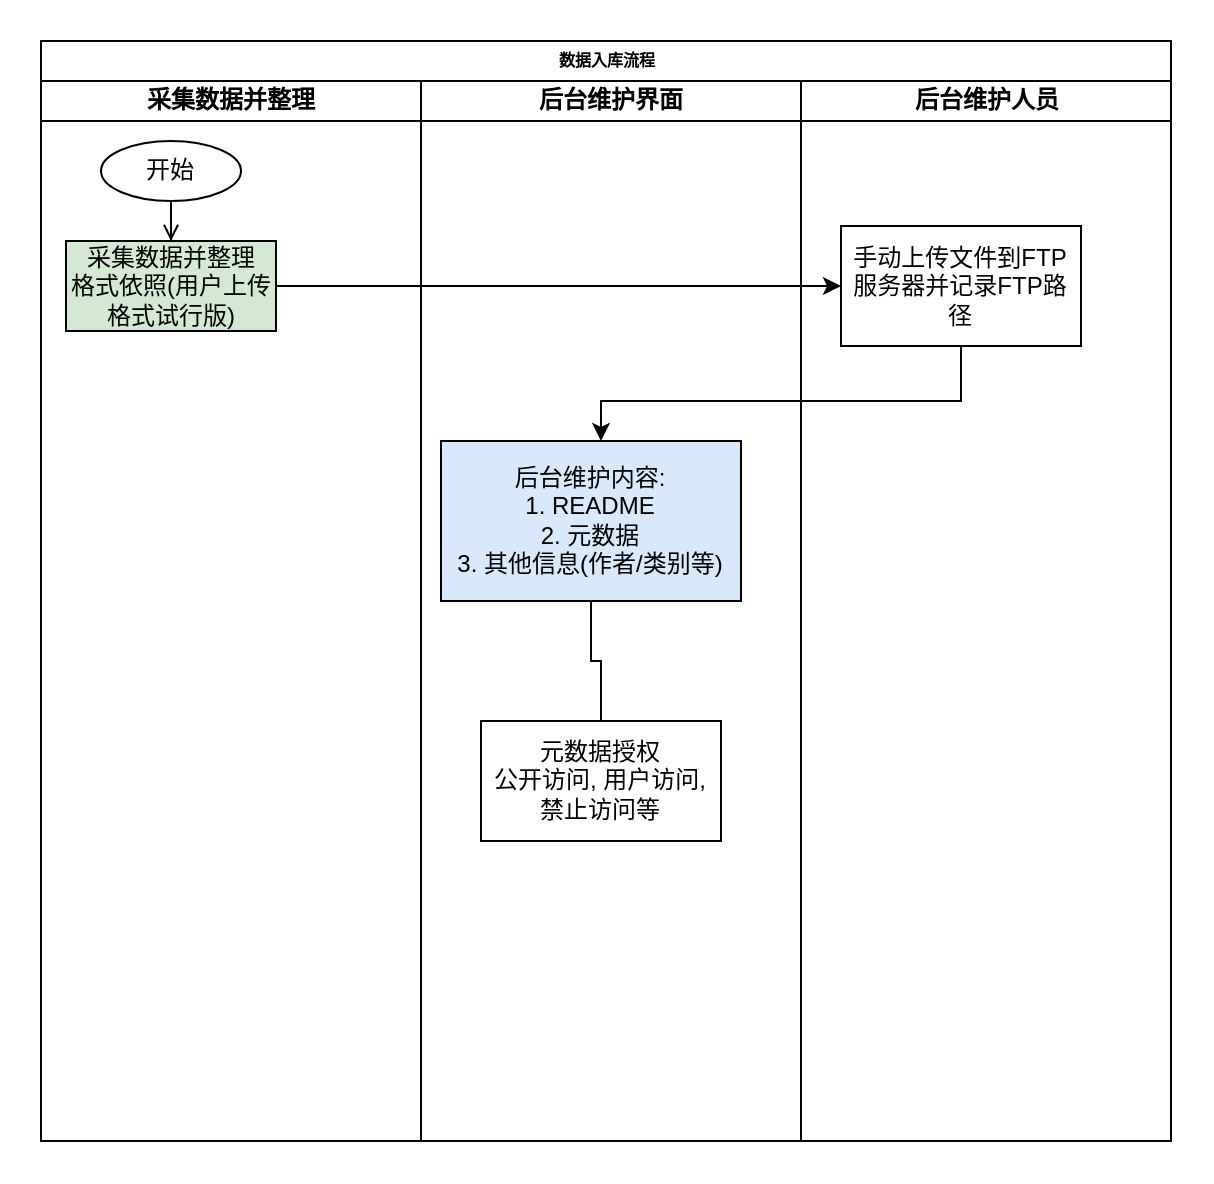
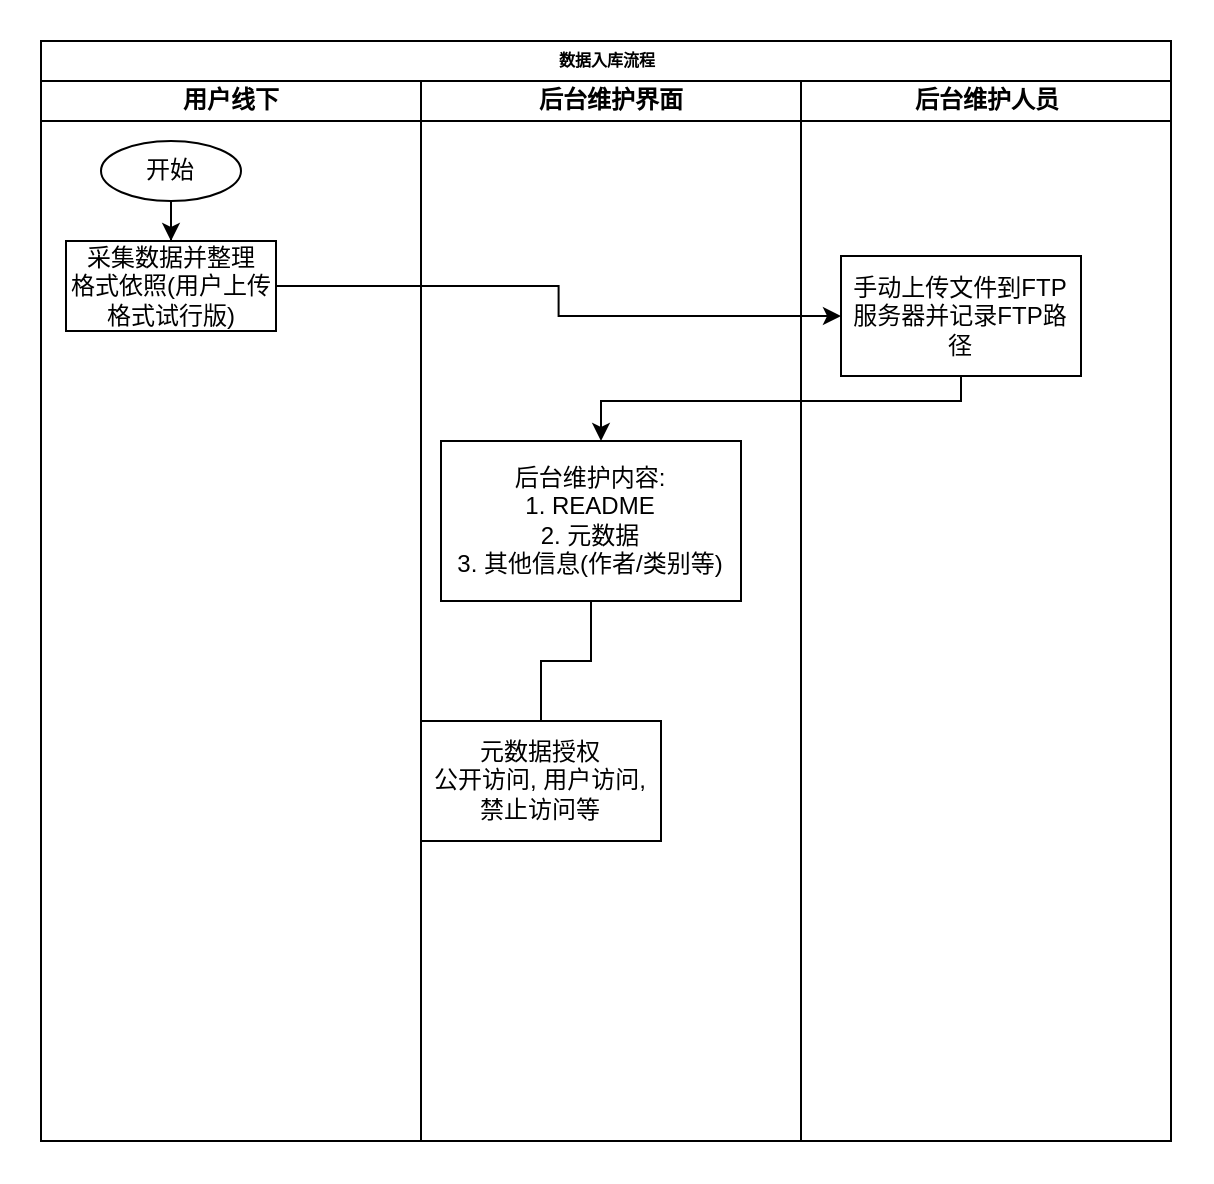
(232, 101) -> (232, 101)
(171, 229) -> (171, 226)
(171, 286) -> (171, 286)
(961, 286) -> (961, 316)
(591, 521) -> (591, 521)
(601, 781) -> (541, 781)
